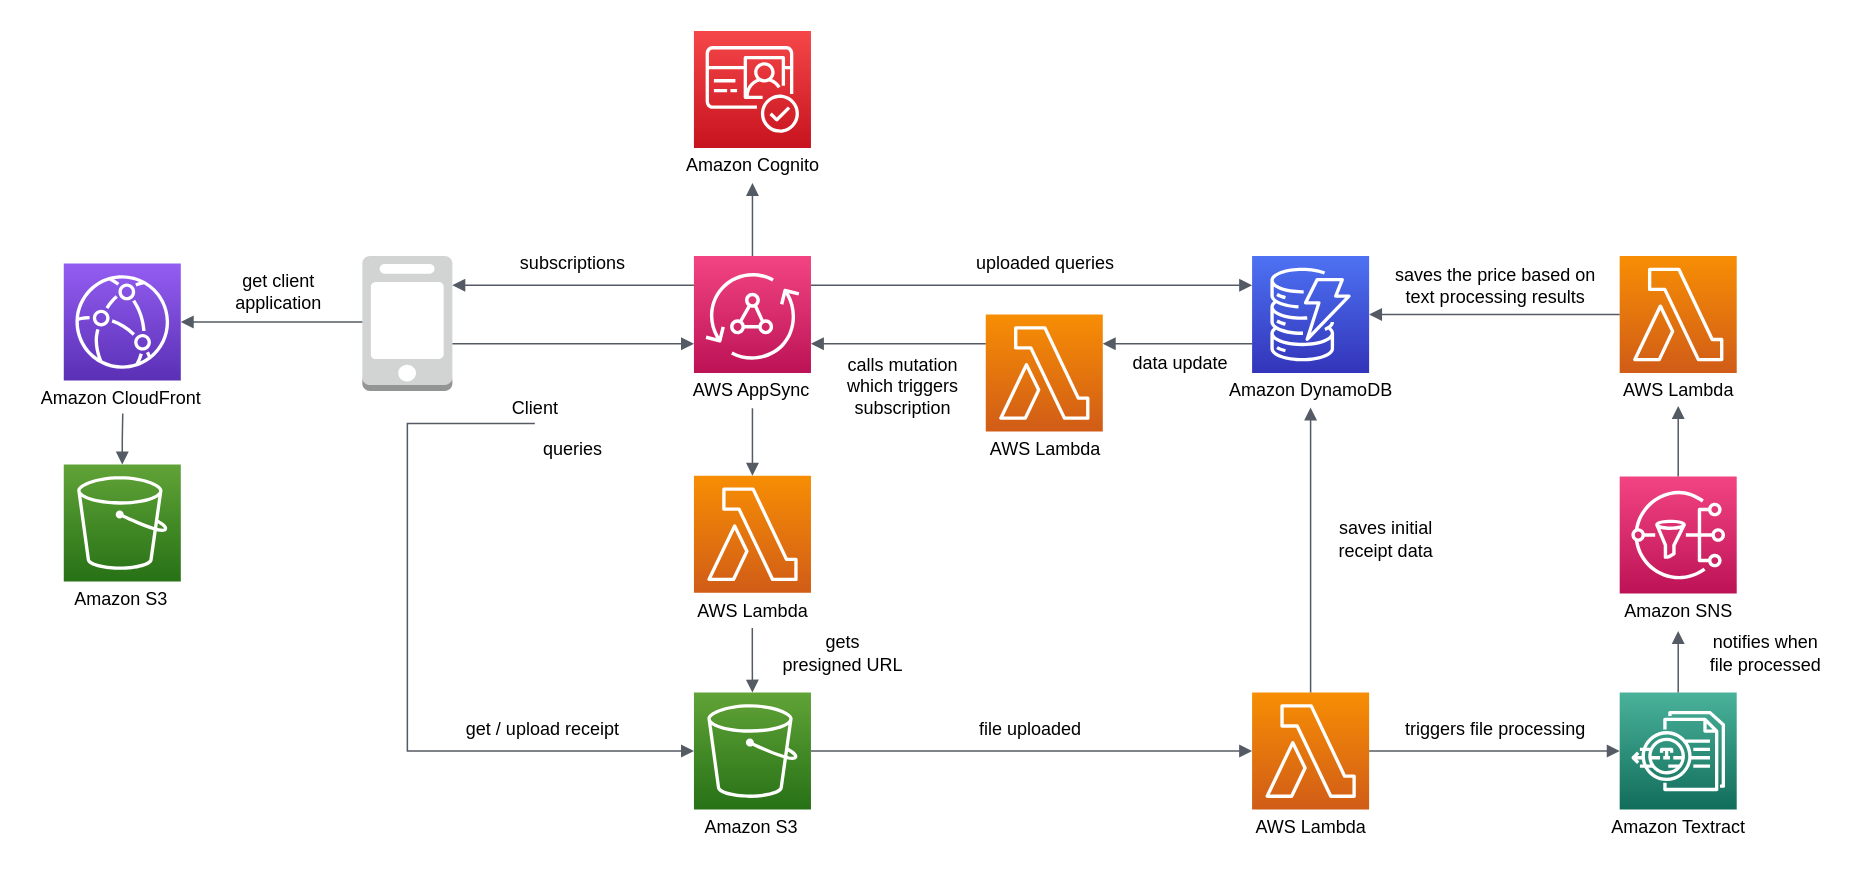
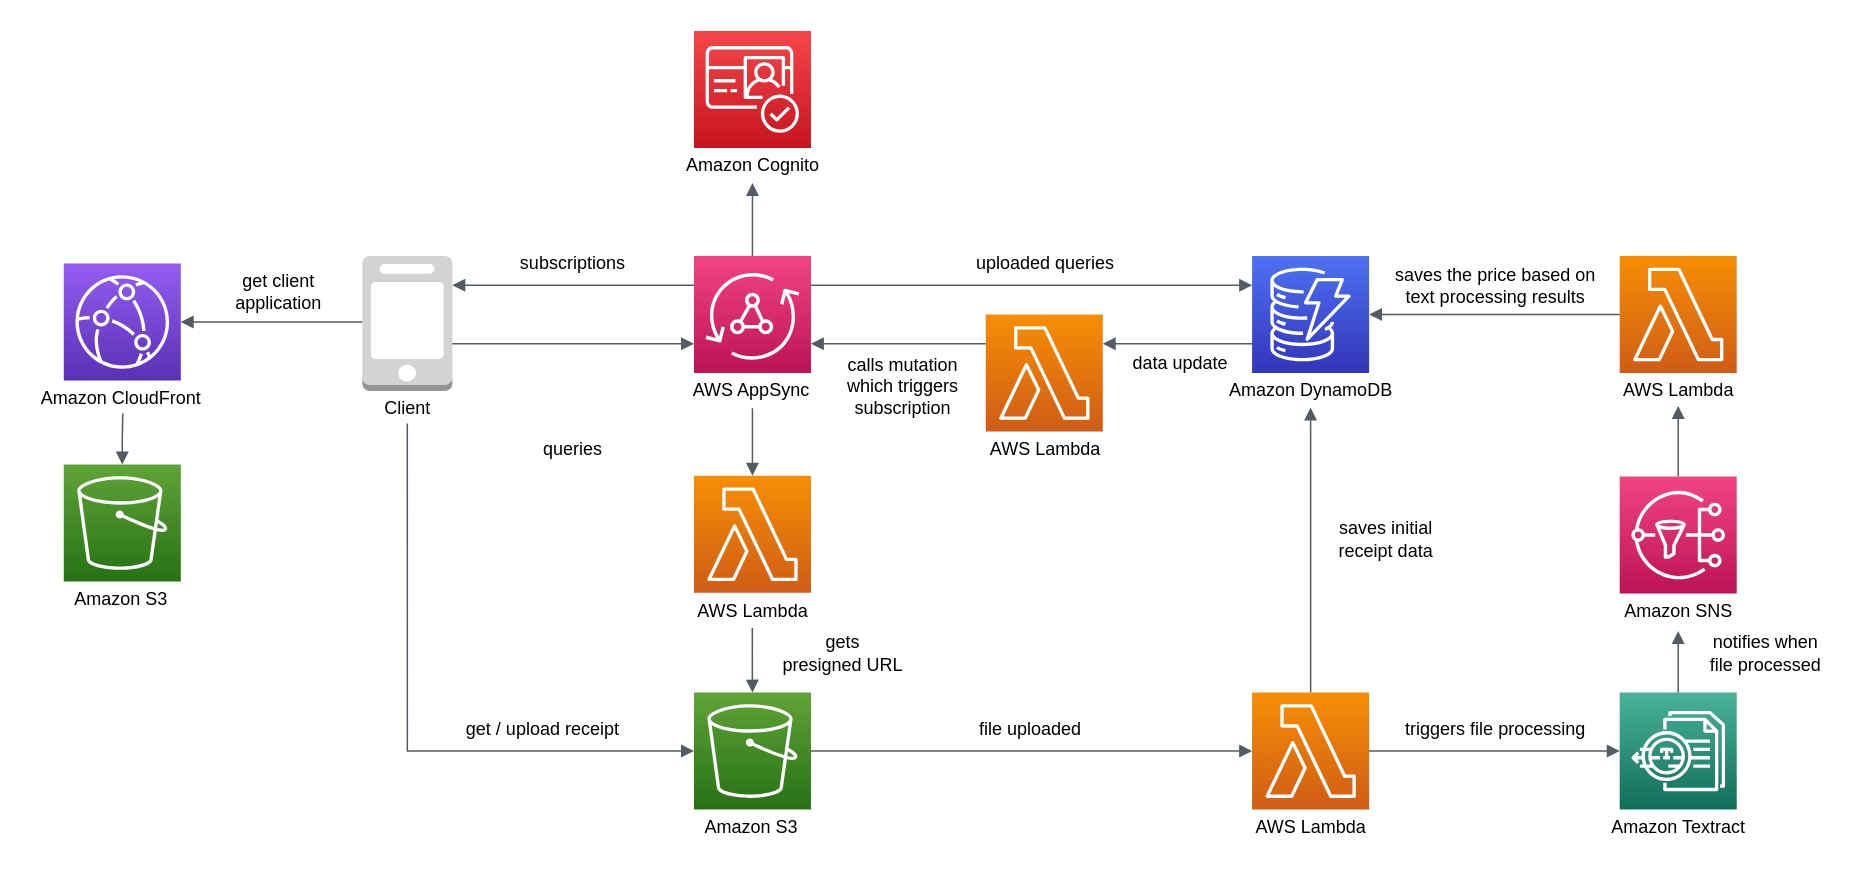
(535, 409) -> (407, 409)
